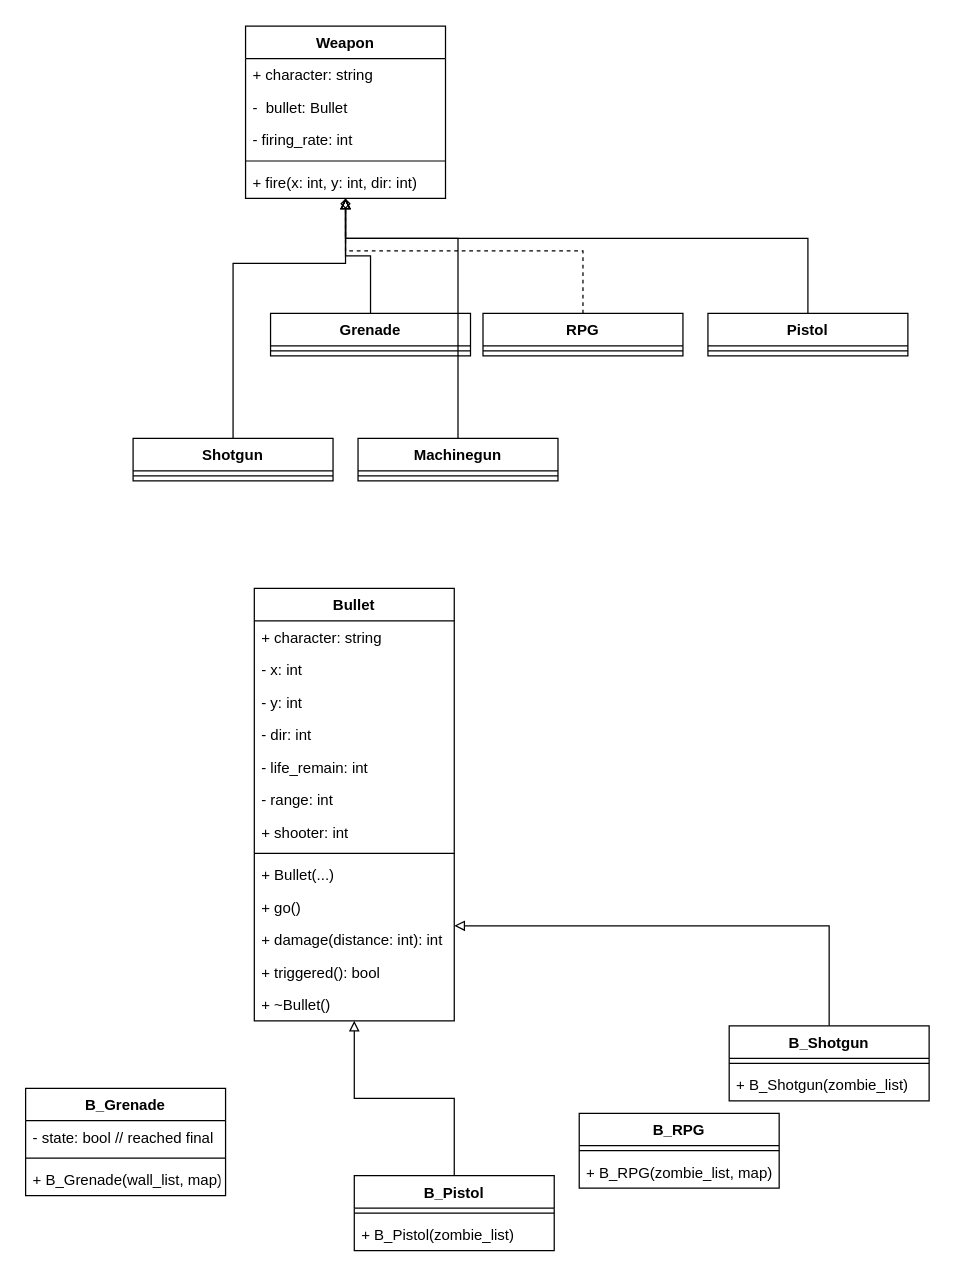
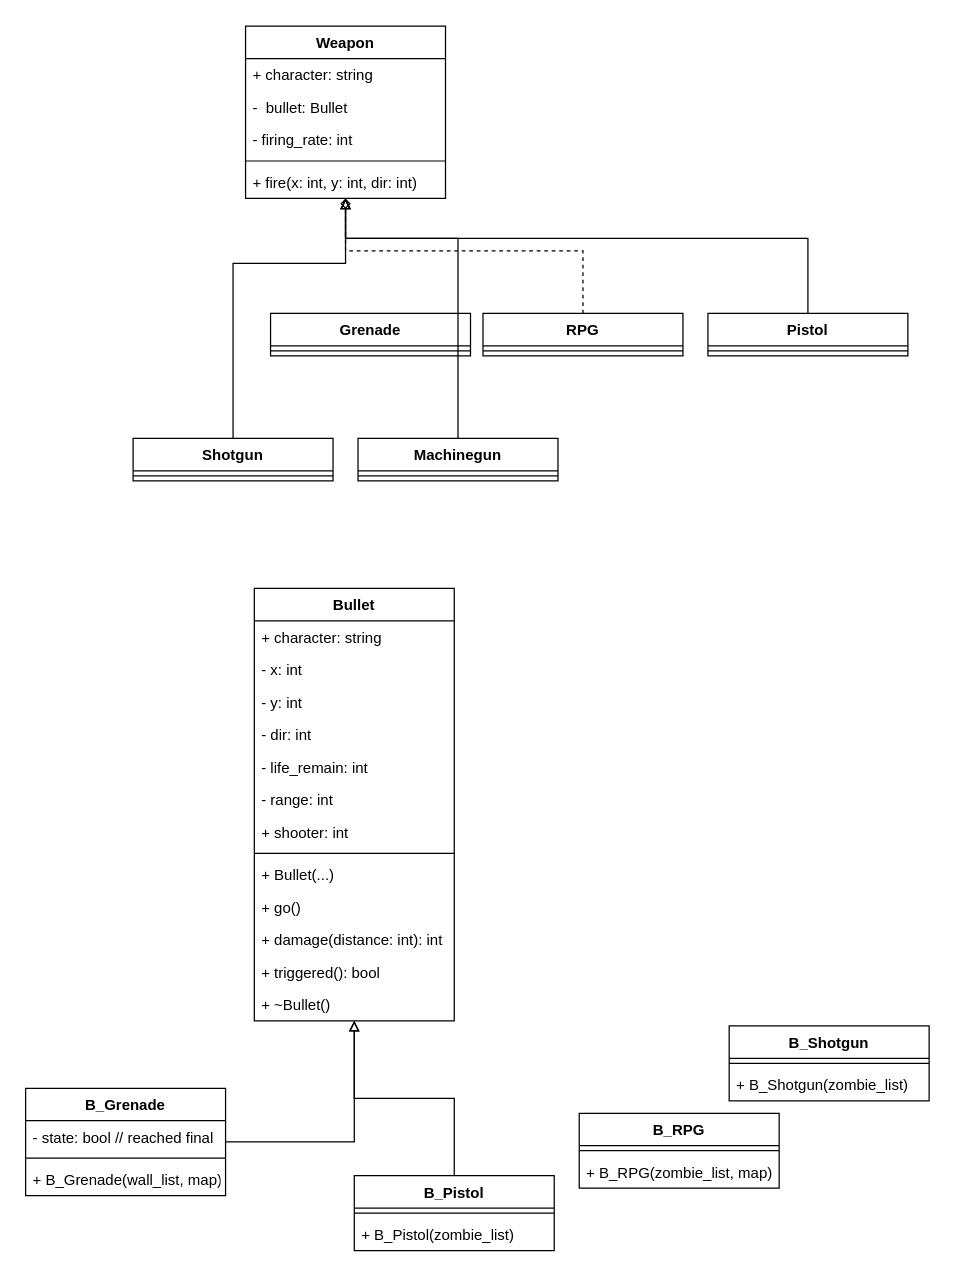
(371, 273) -> none
(697, 926) -> none
none -> (311, 1142)
